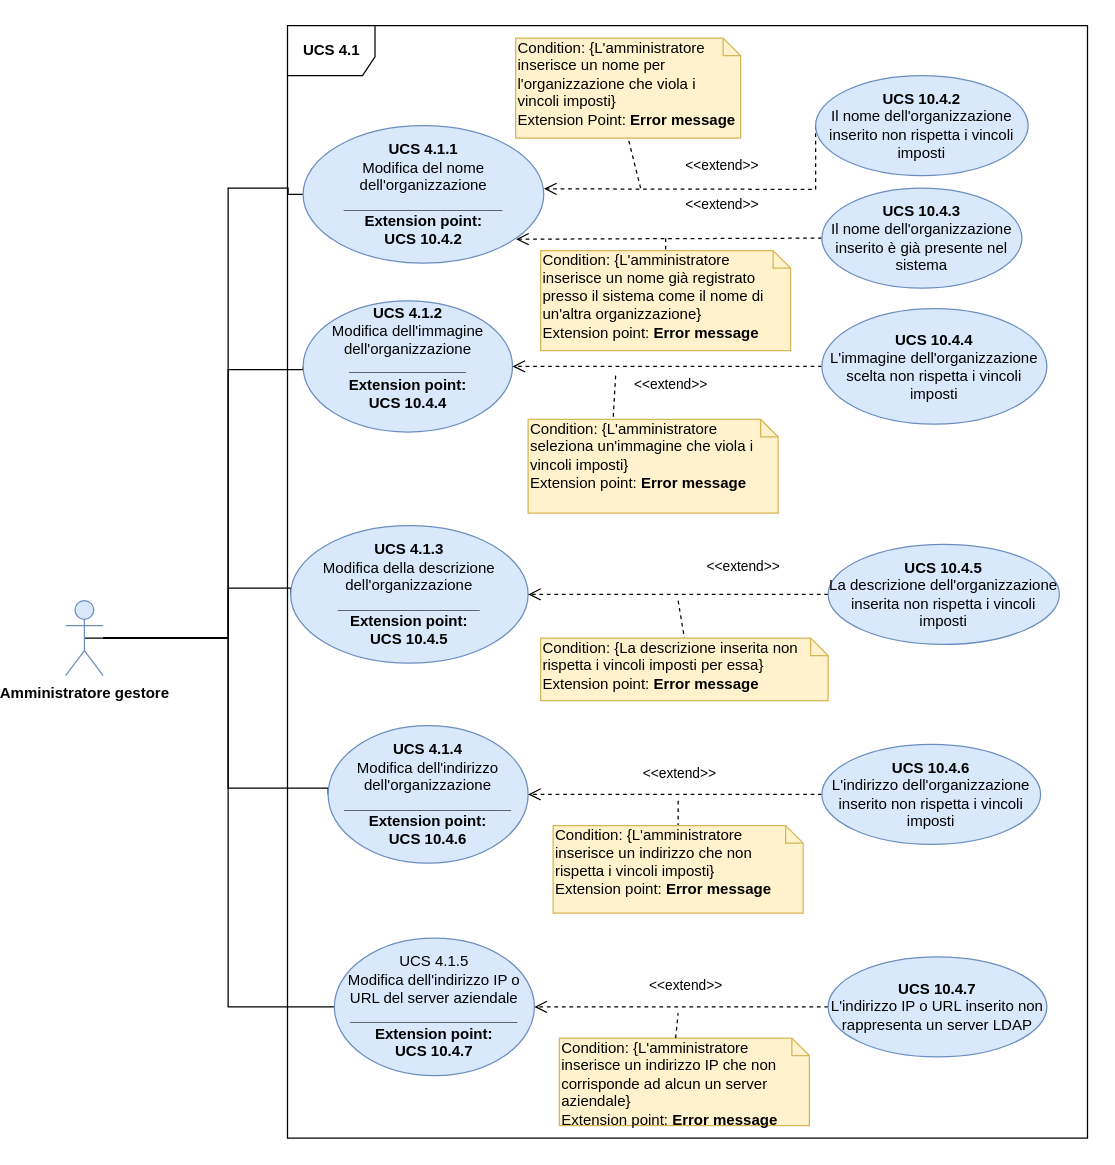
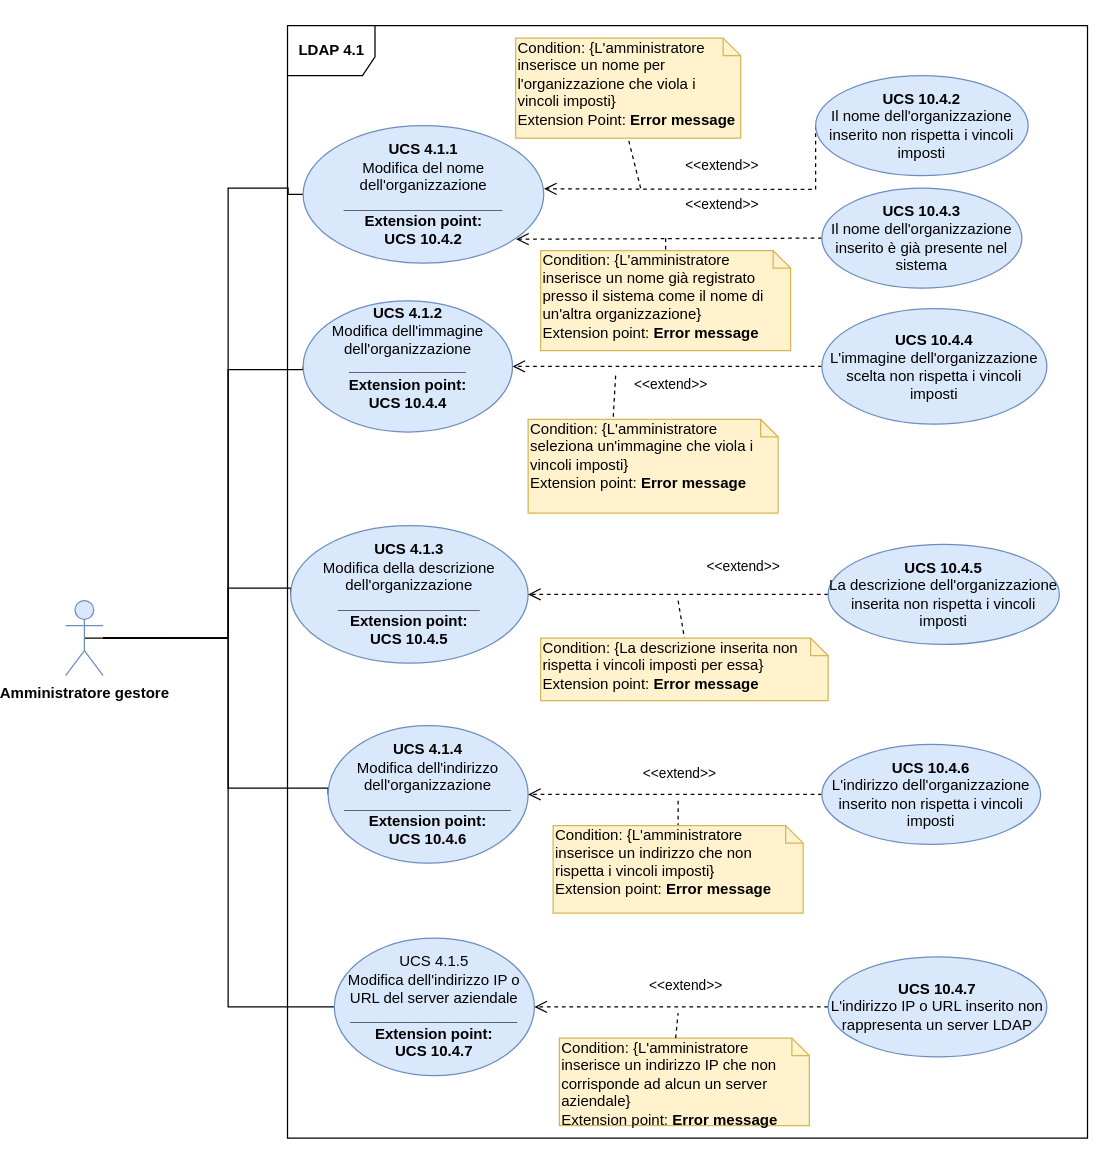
(332, 51) -> (332, 51)
